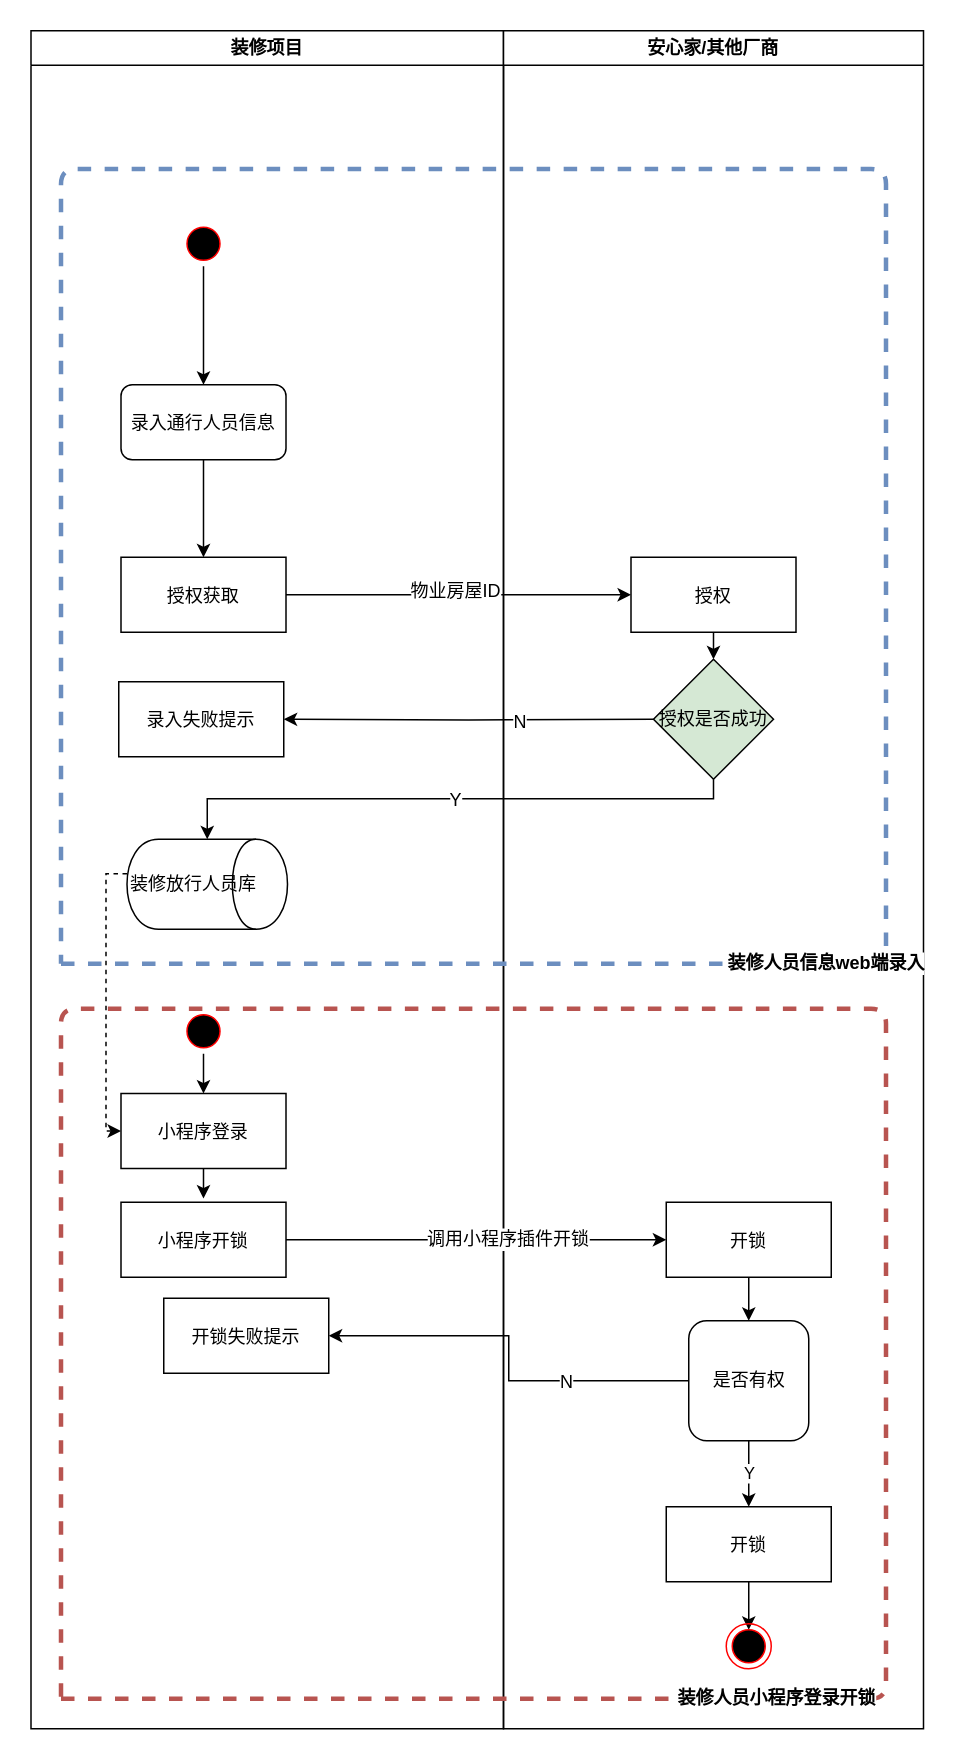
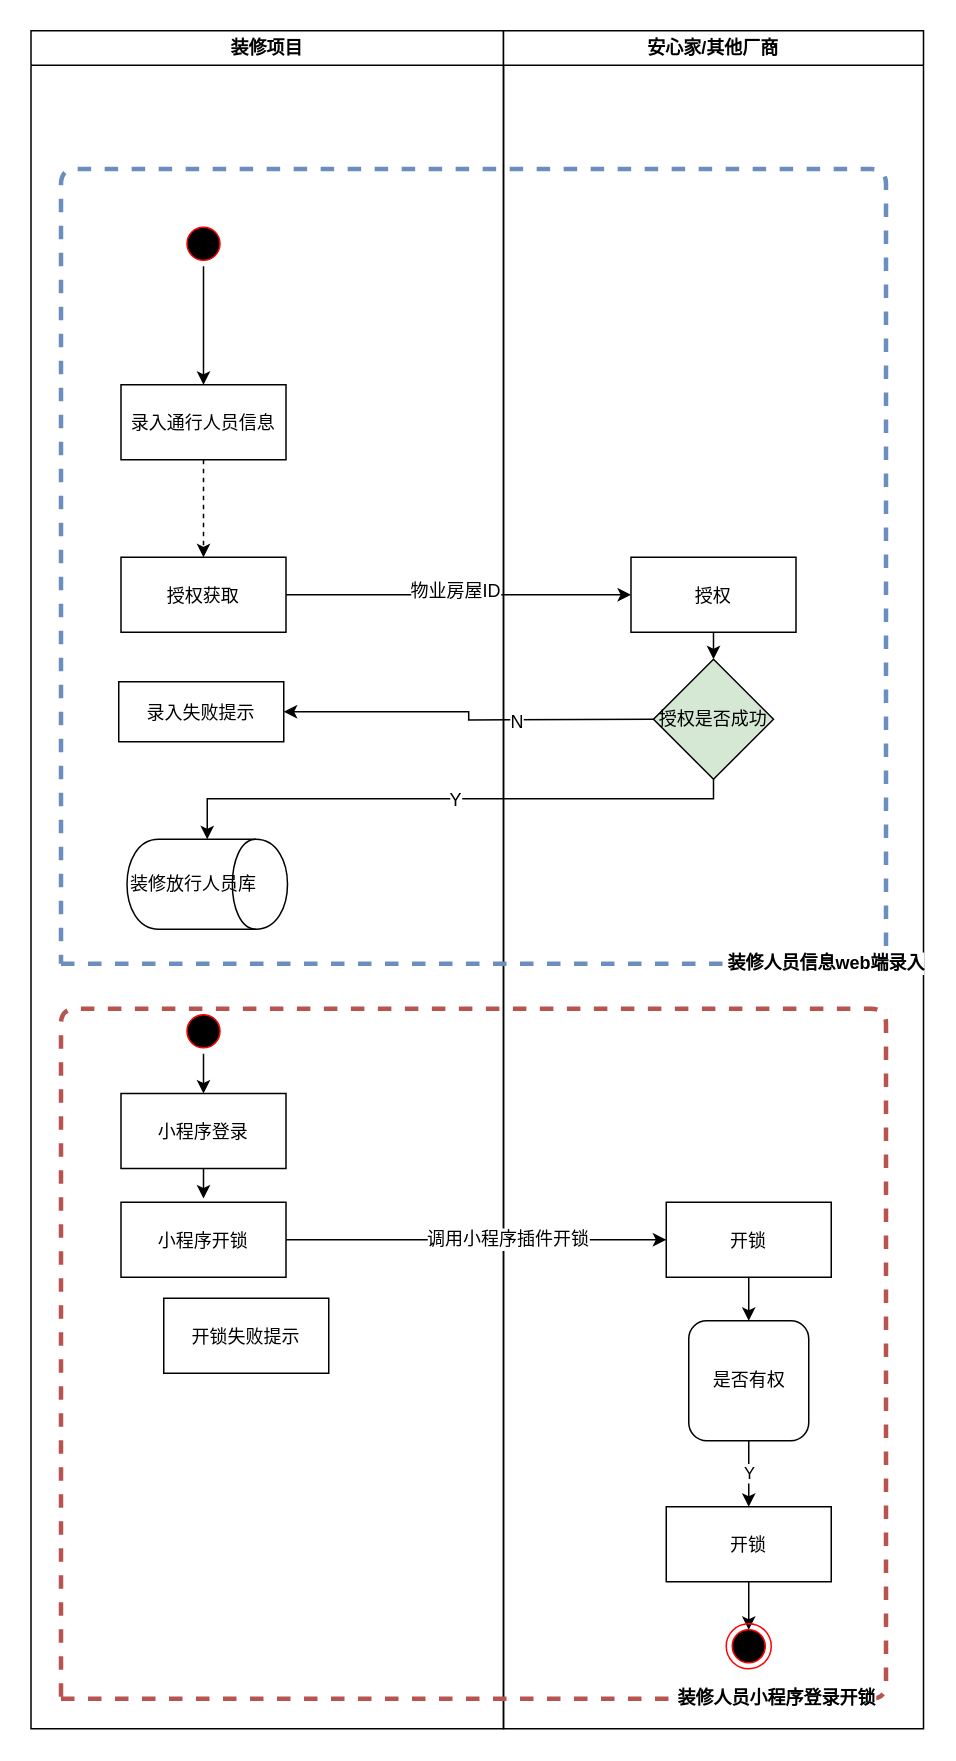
(203, 422) -> (203, 422)
(203, 504) -> (203, 504)
(201, 719) -> (201, 712)
(106, 993) -> none
(509, 1364) -> none
